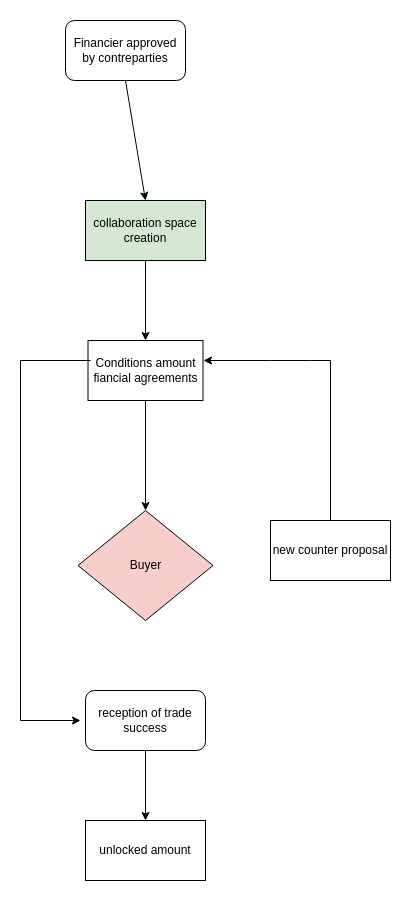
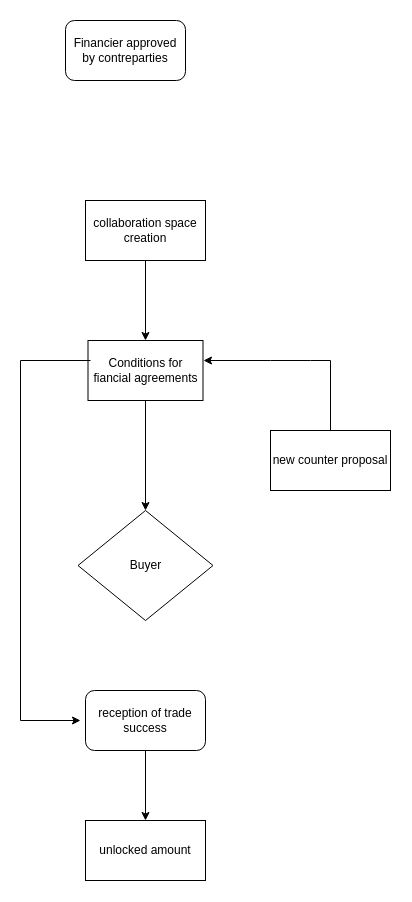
(135, 137) -> none
(146, 231) -> (146, 231)
(146, 371) -> (146, 371)
(331, 551) -> (331, 461)
(146, 566) -> (146, 566)
